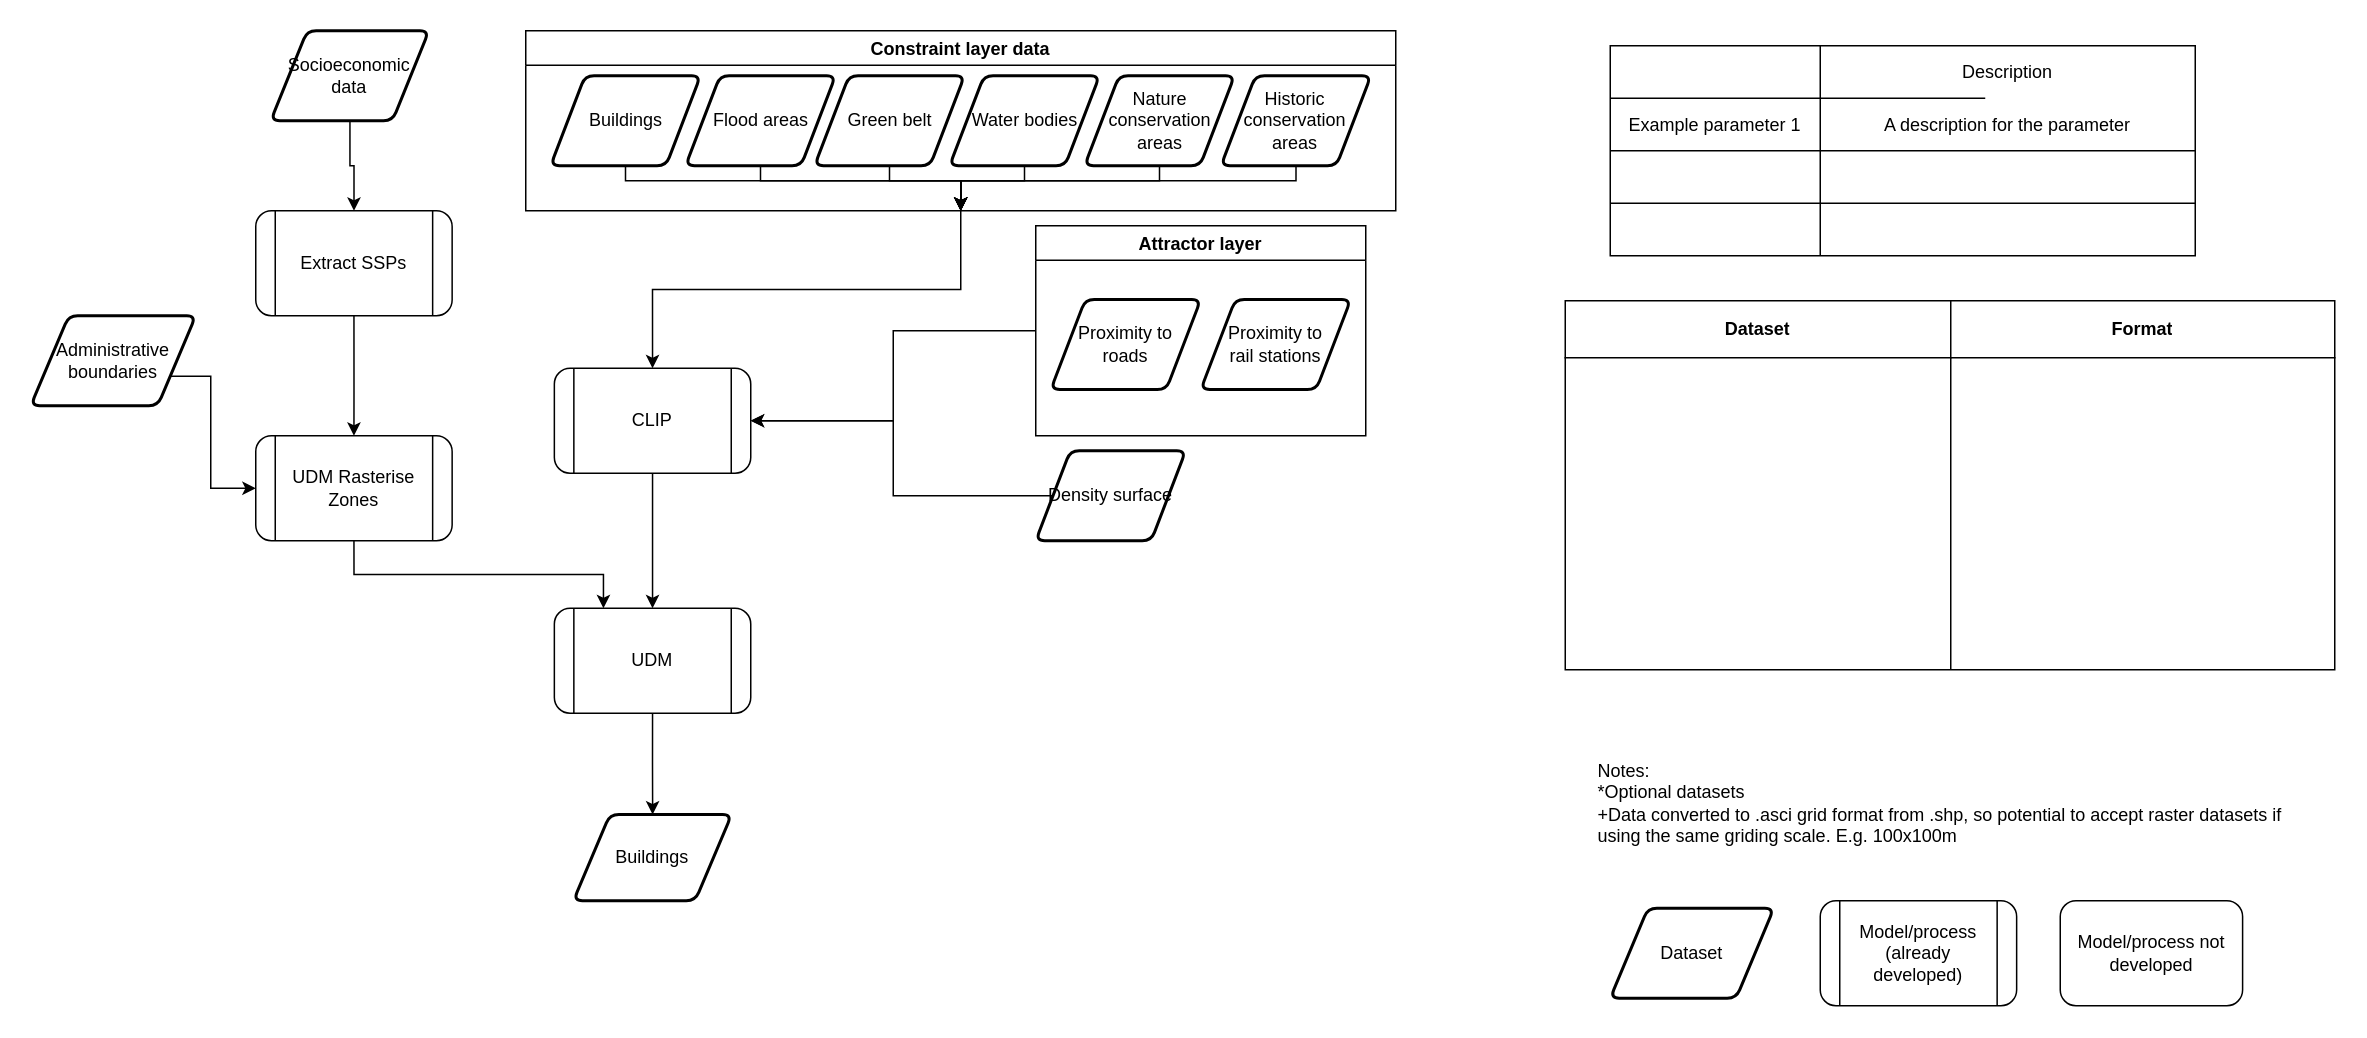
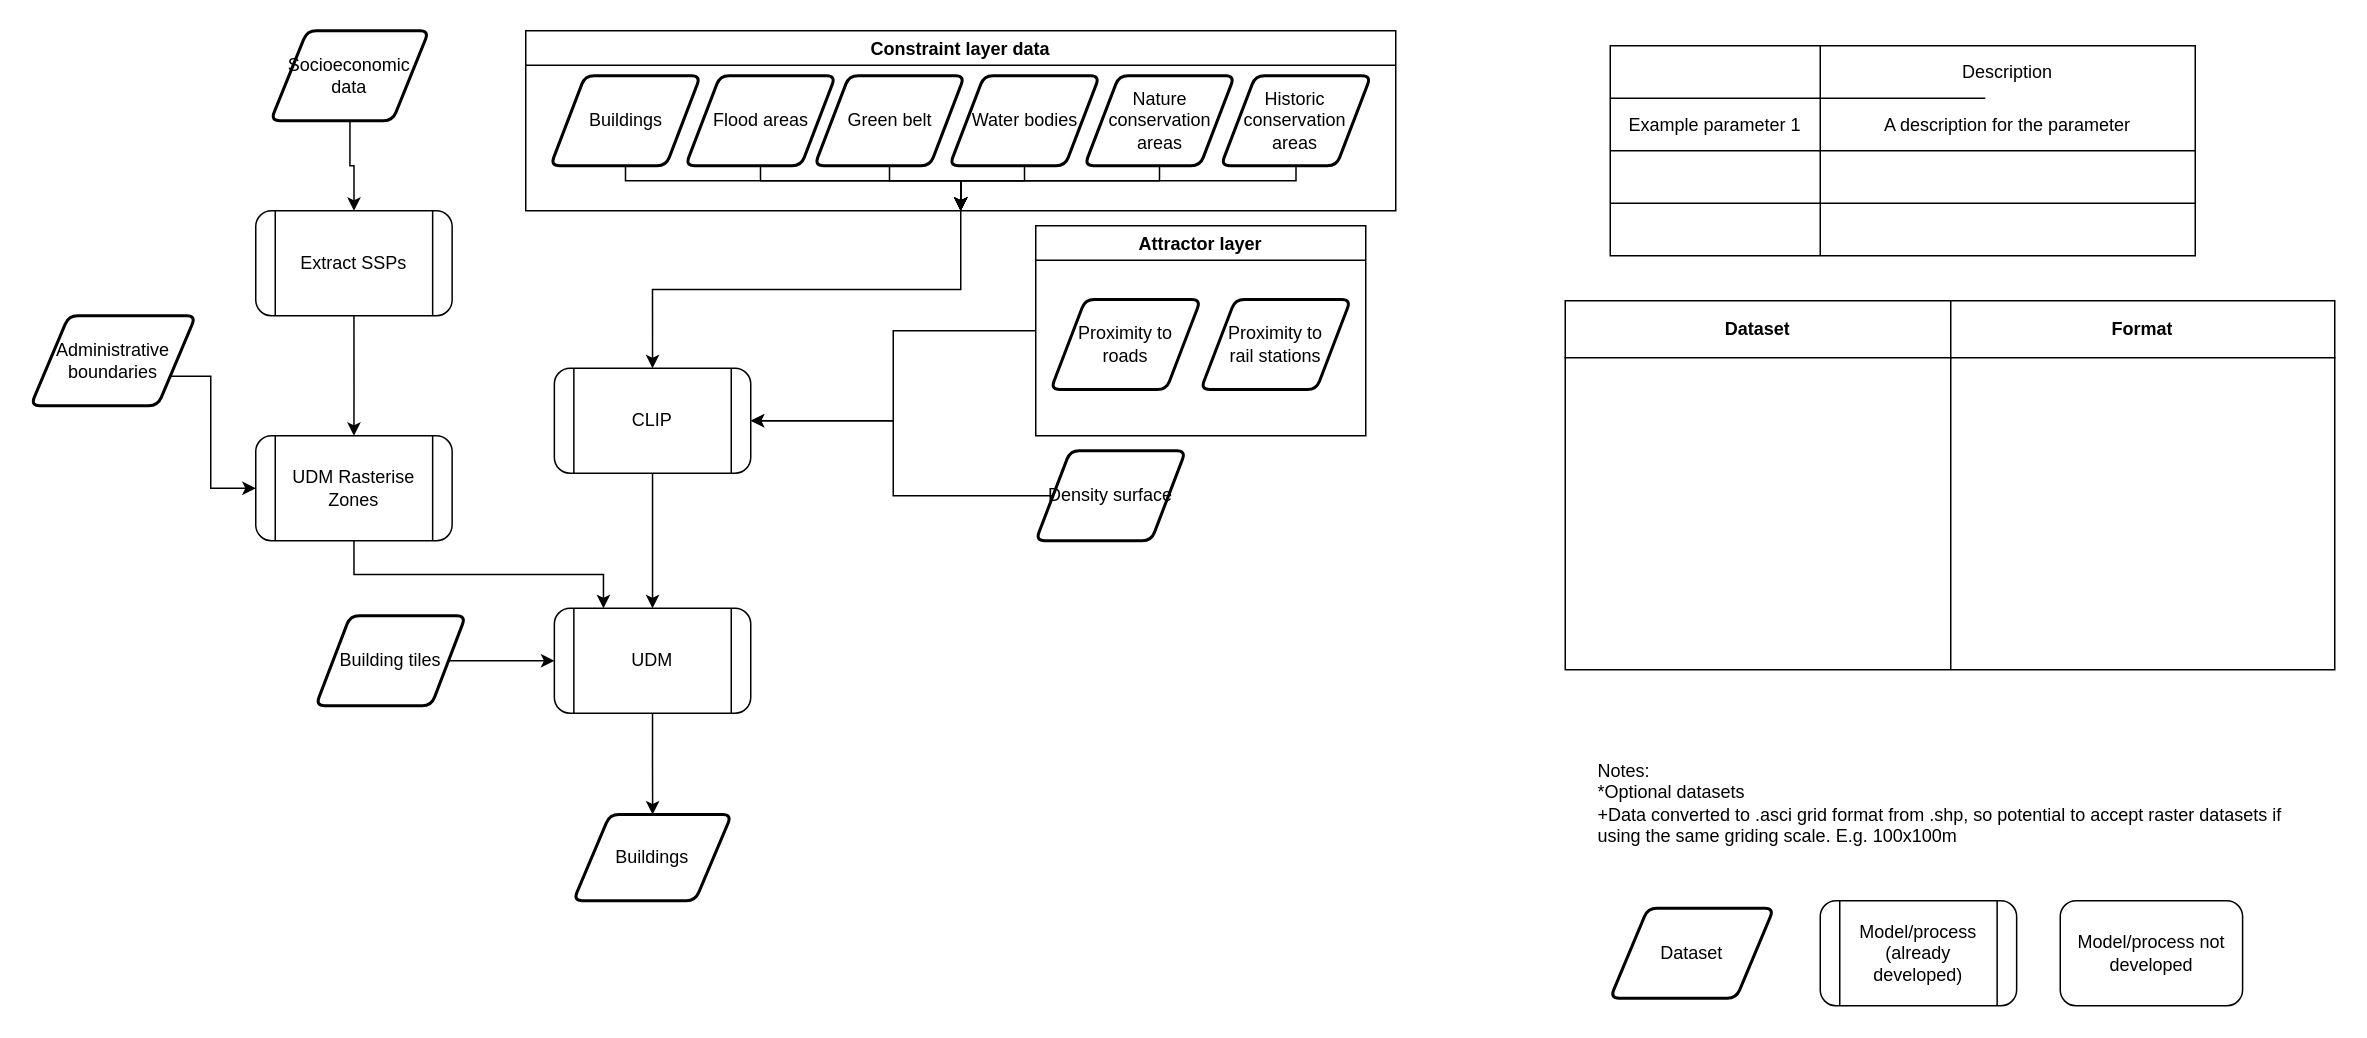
none -> (391, 661)
none -> (497, 661)
